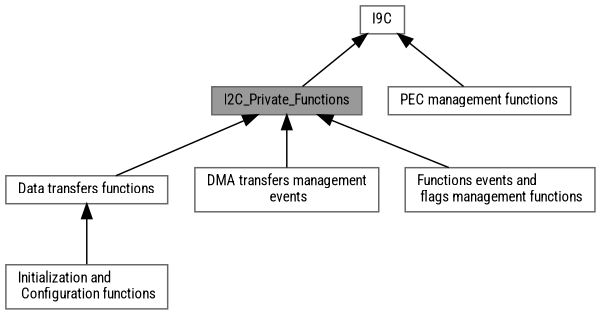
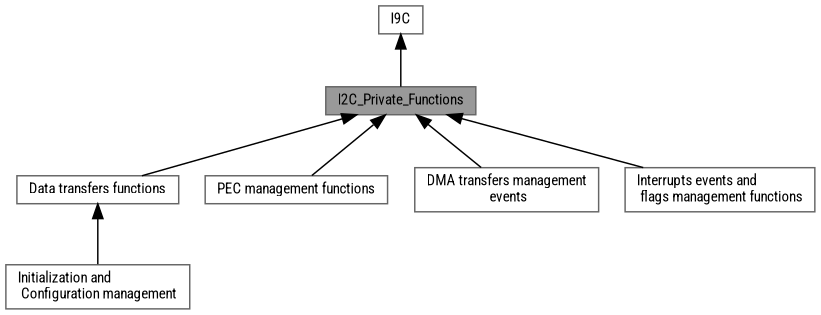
(437, 65) -> (343, 150)
(500, 190) -> (720, 190)
(87, 287) -> (98, 287)
